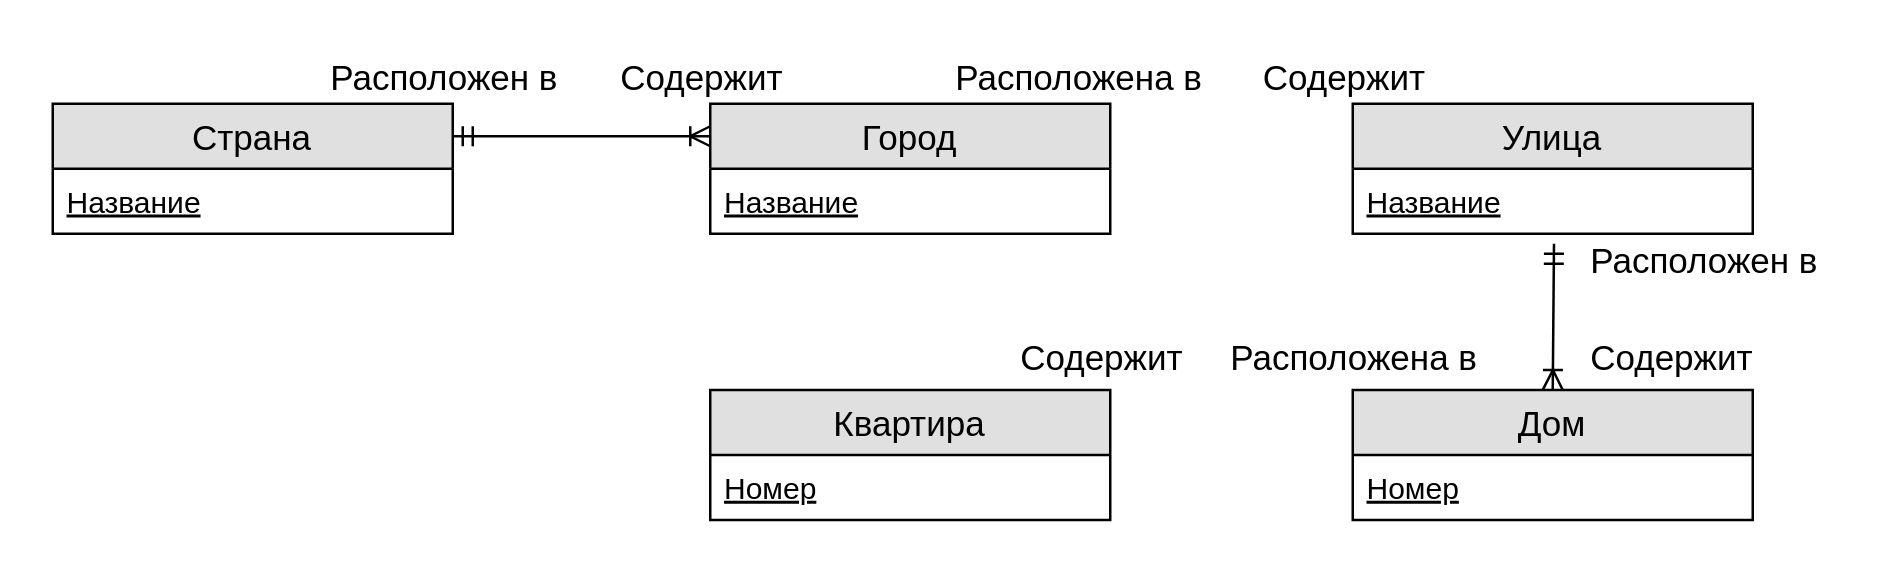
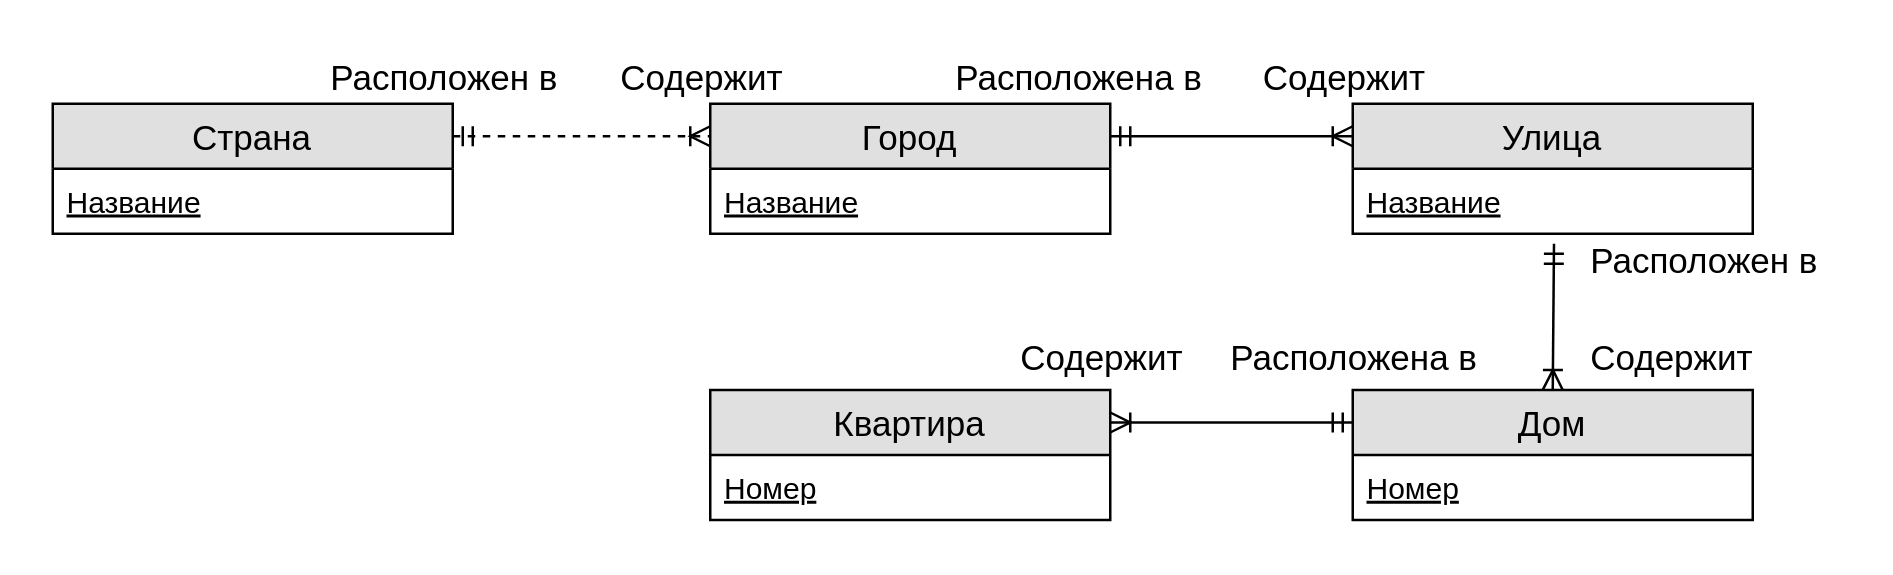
(574, 136) -> (574, 136)
none -> (1231, 136)
none -> (1231, 423)
